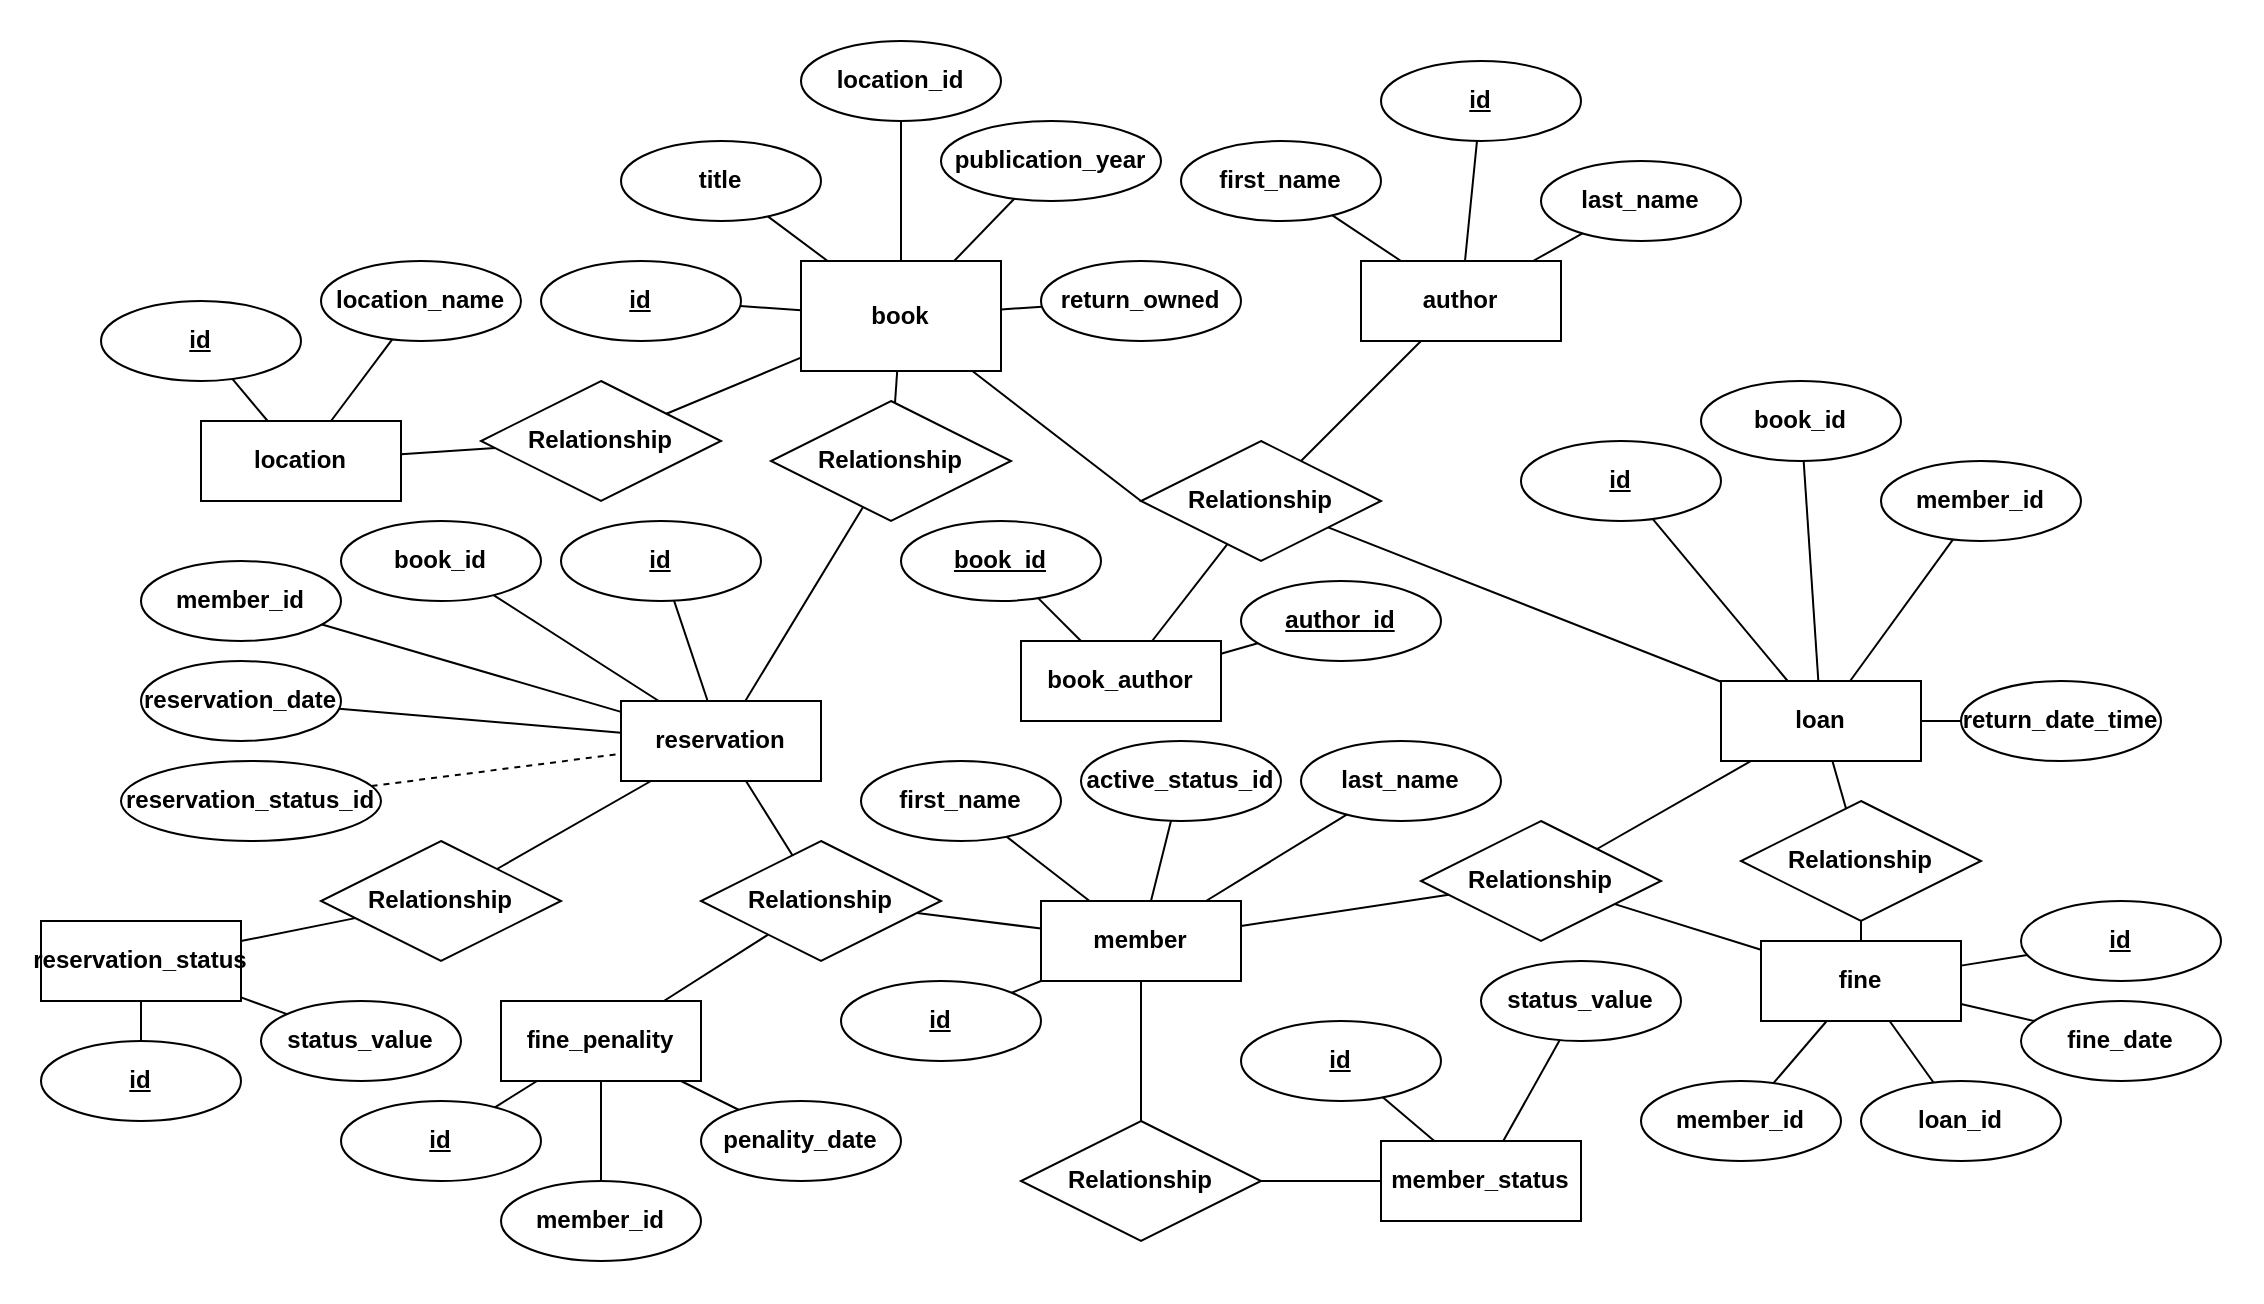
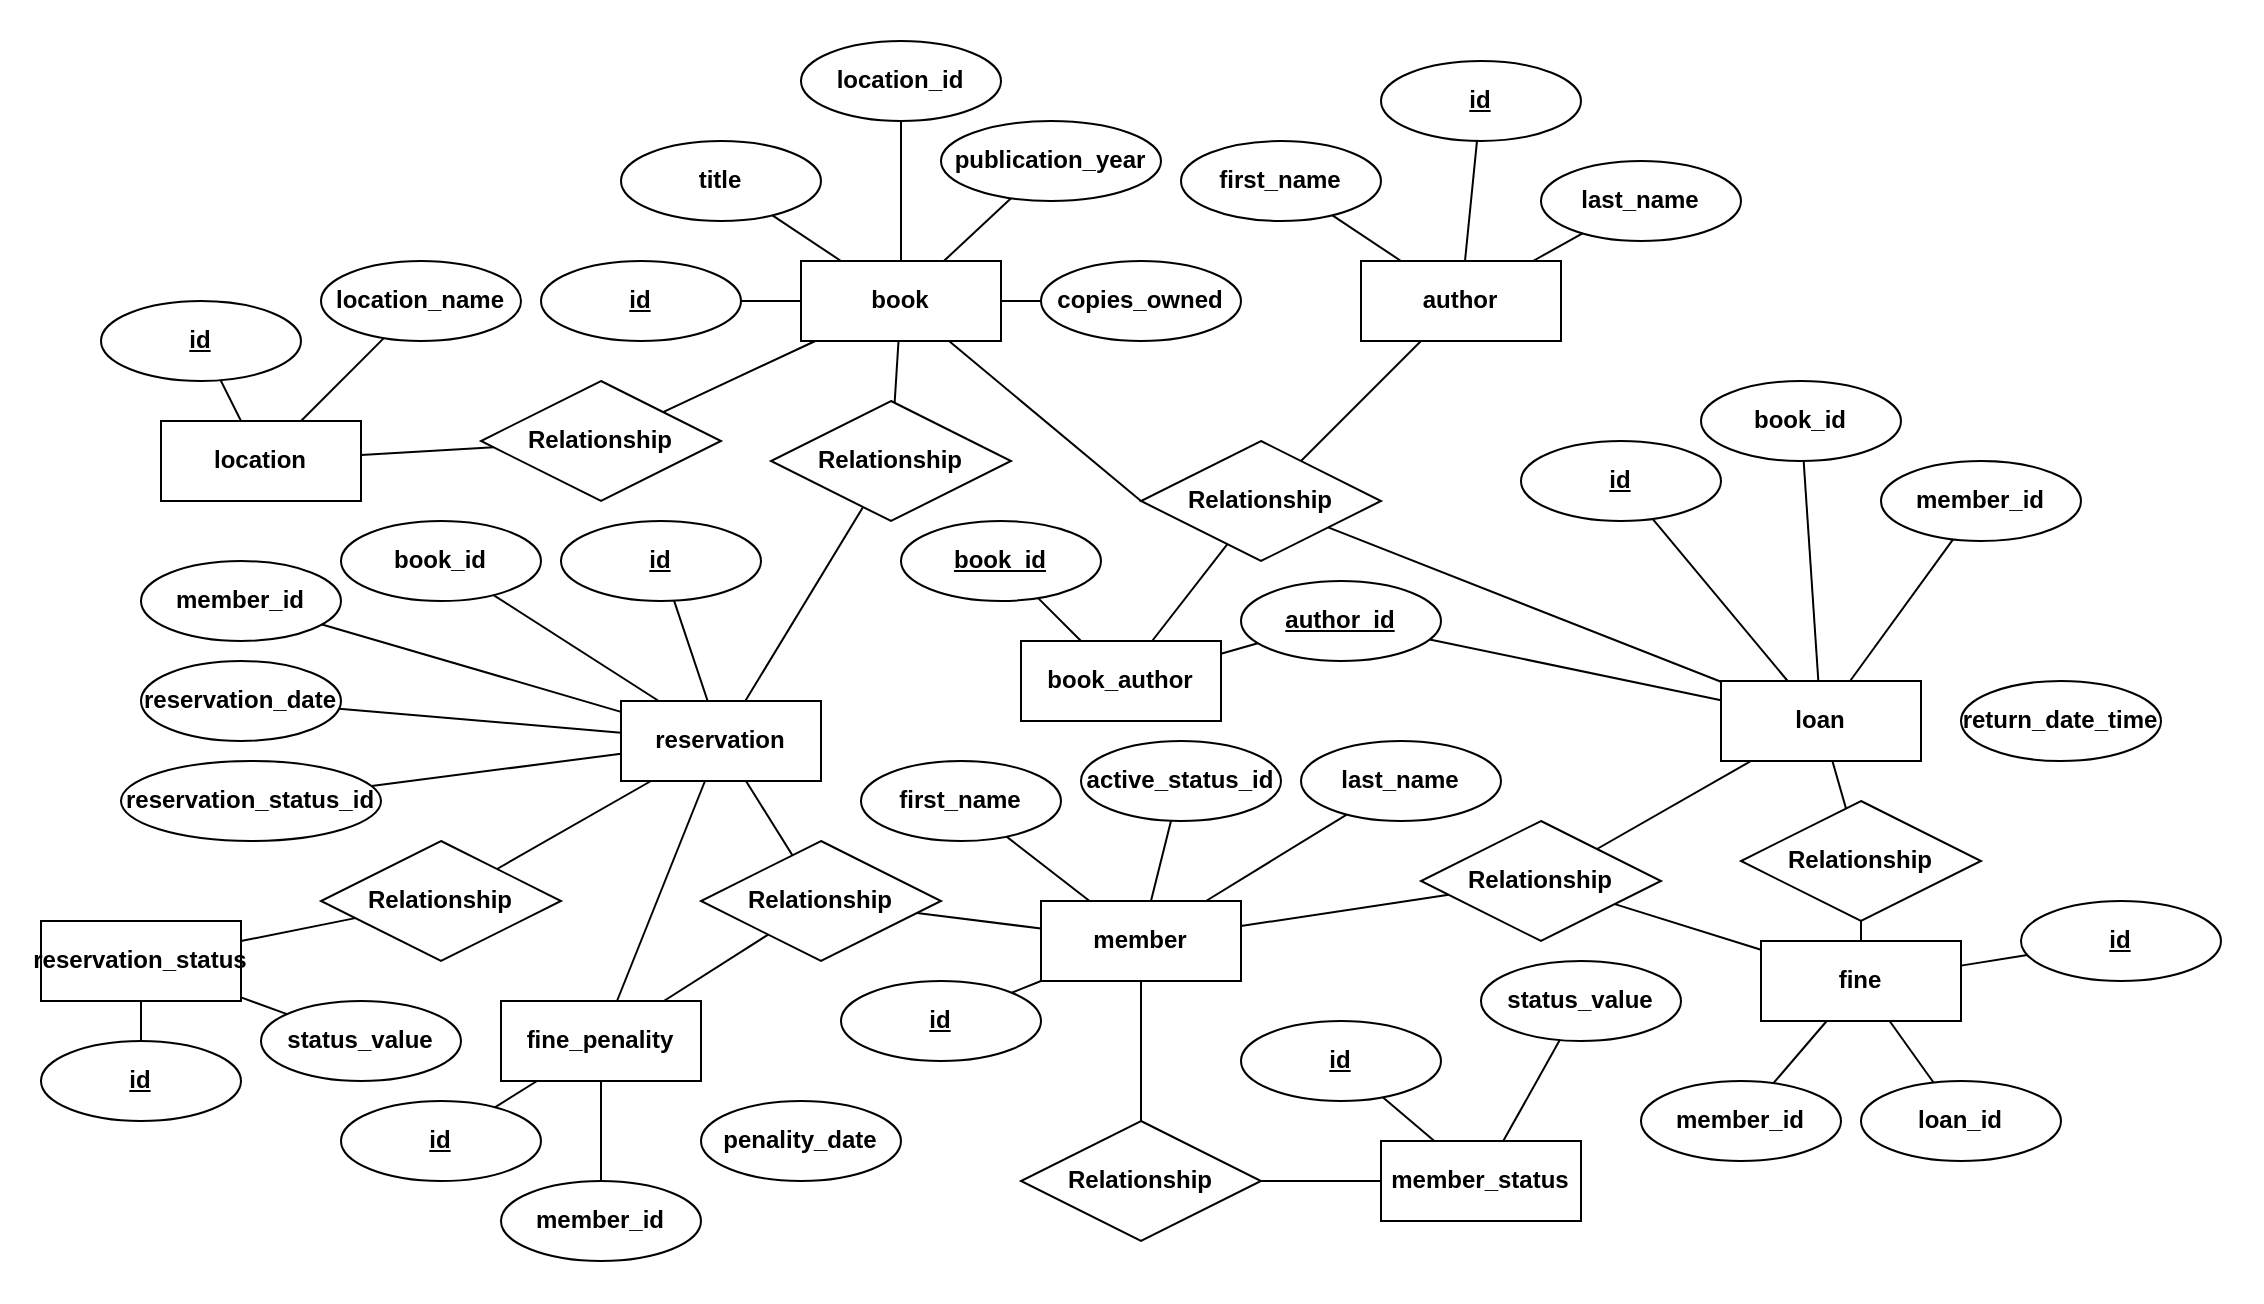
(1141, 301) -> (1141, 301)
(901, 316) -> (901, 301)
(301, 461) -> (261, 461)
(1941, 721) -> (1576, 670)
(498, 770) -> (498, 770)
(1997, 1012) -> none
(2121, 1041) -> none
(710, 1095) -> (661, 891)
